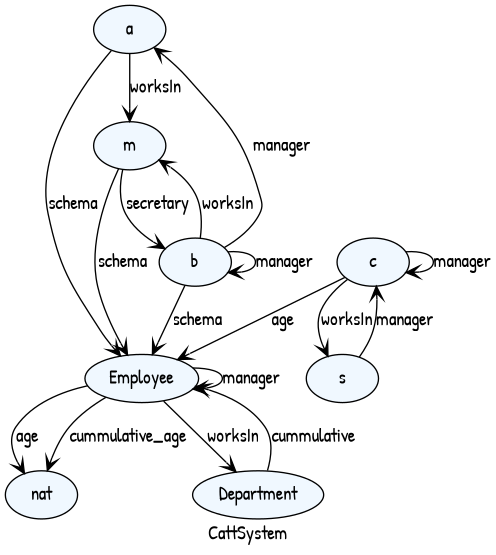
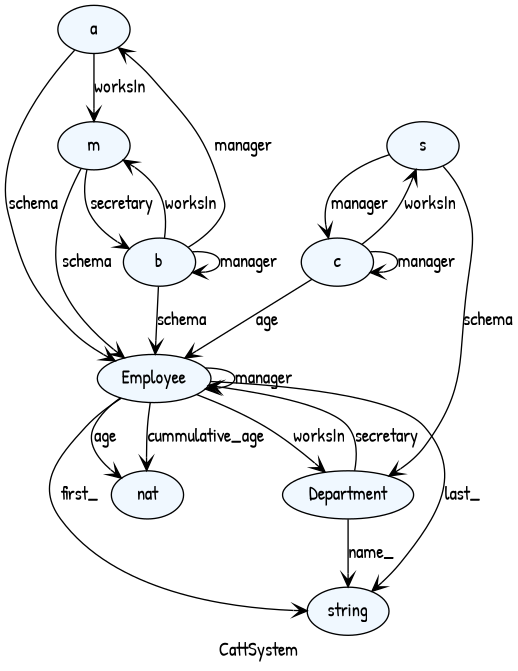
none -> (463, 323)
(314, 437) -> (387, 437)
none -> (348, 611)
